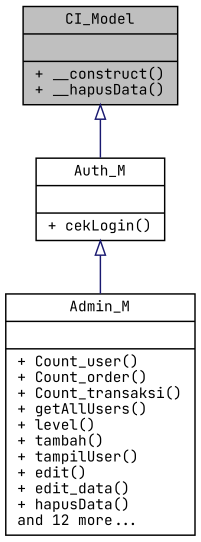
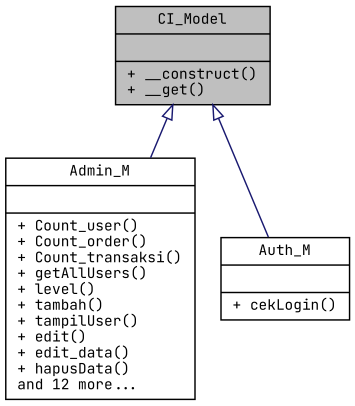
(100, 90) -> (167, 90)
(100, 274) -> (159, 138)
